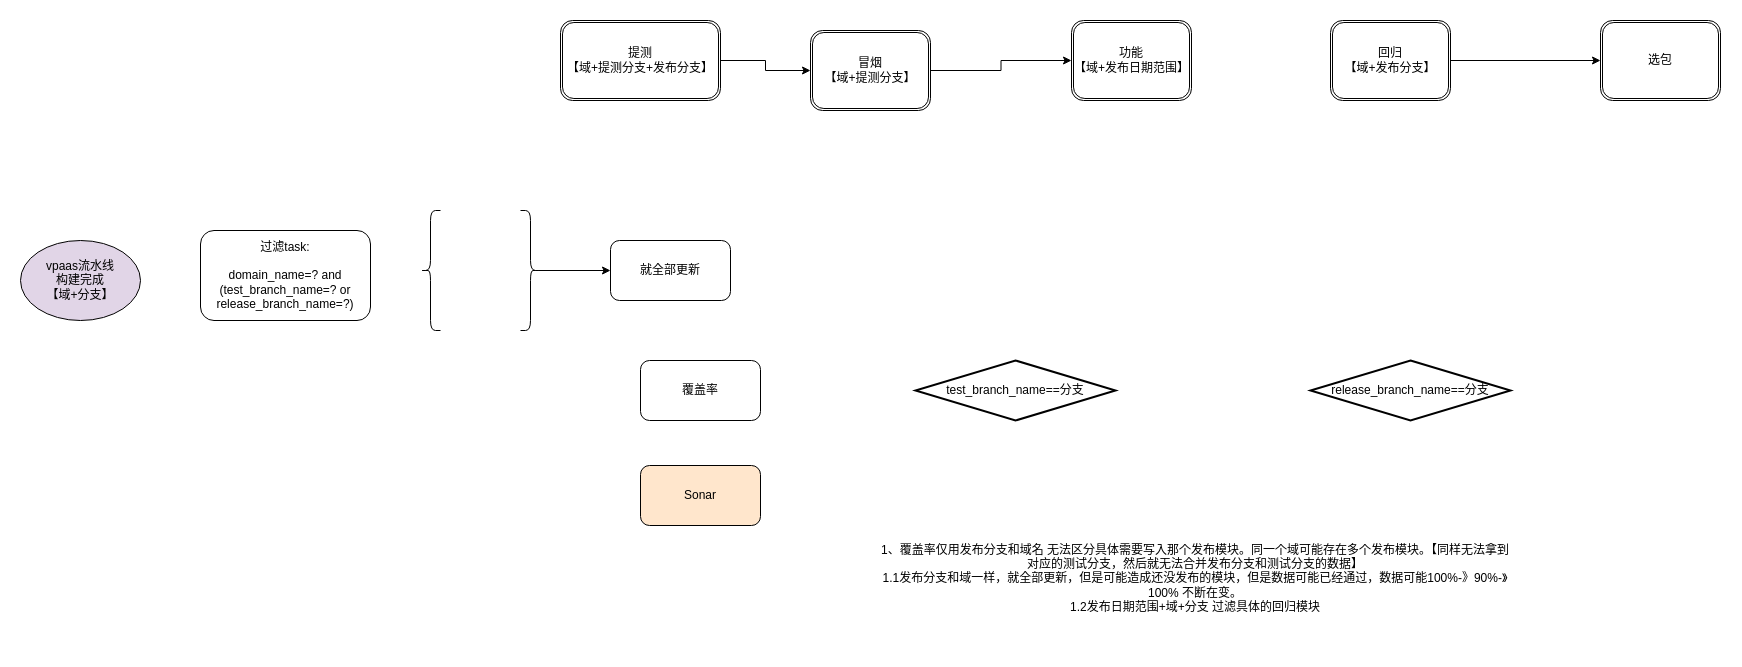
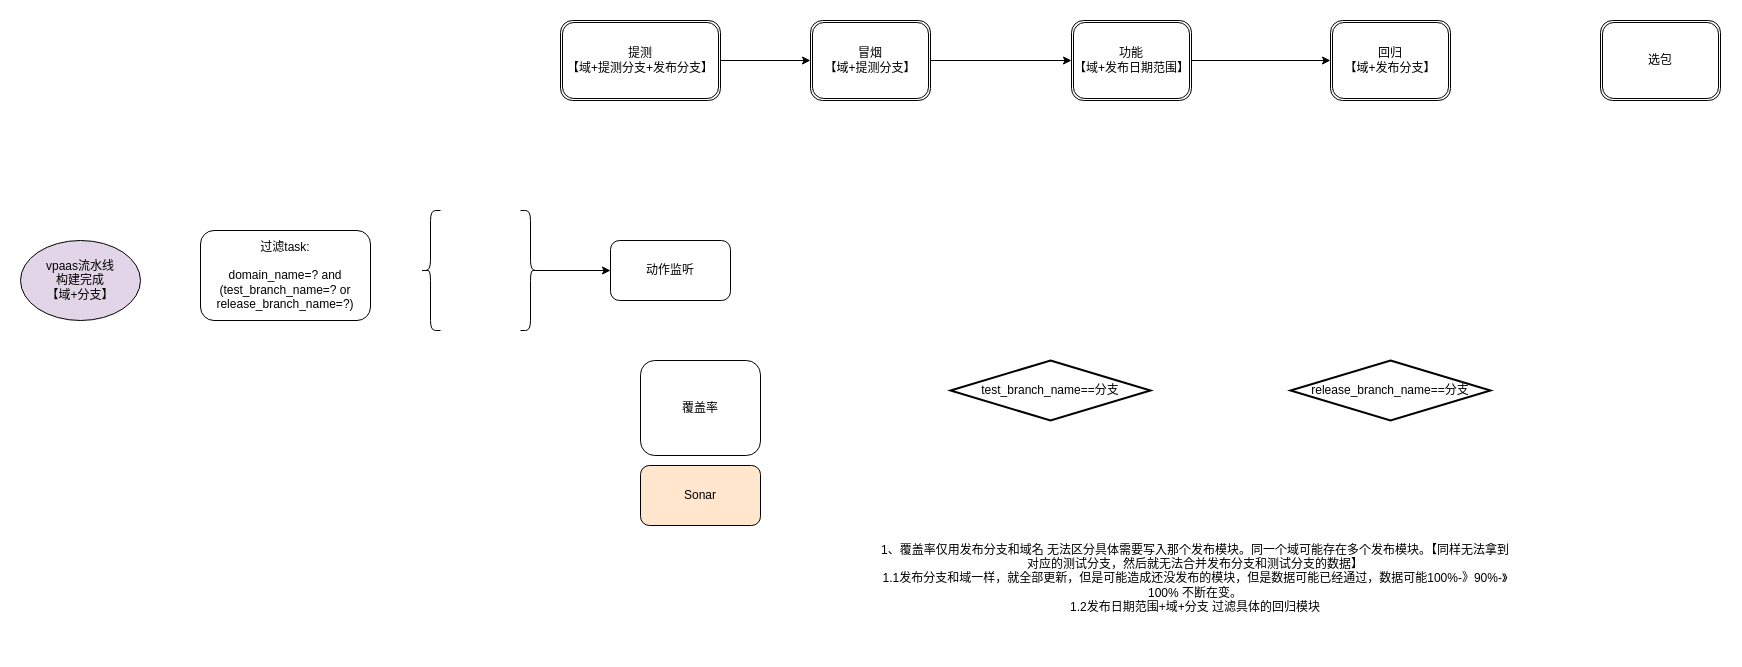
none -> (1258, 61)
(1522, 61) -> none
(871, 71) -> (871, 61)
(671, 271) -> (671, 271)
(701, 391) -> (701, 408)
(1016, 391) -> (1051, 391)
(1411, 391) -> (1391, 391)
